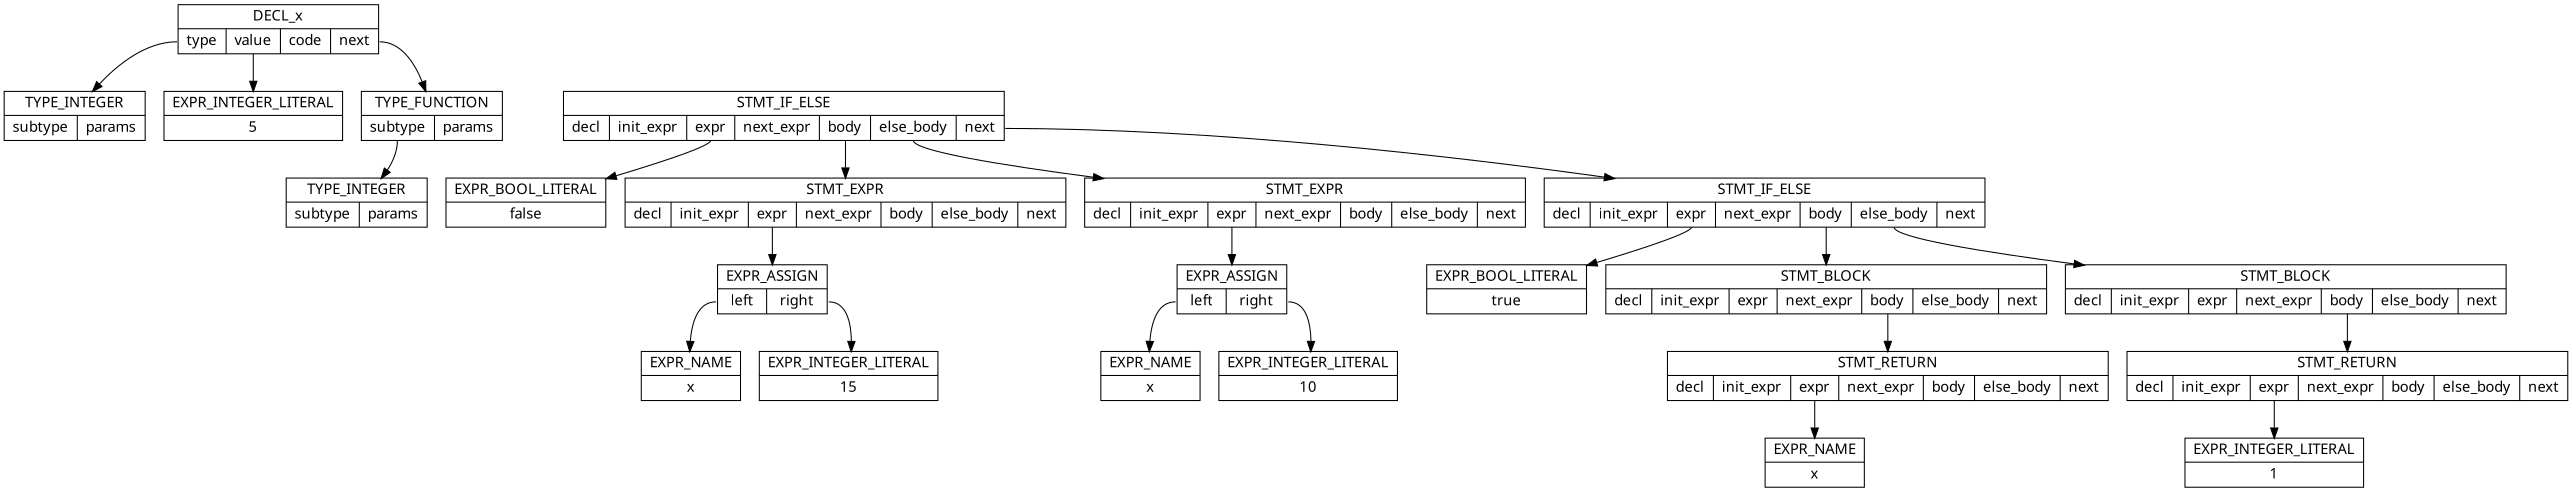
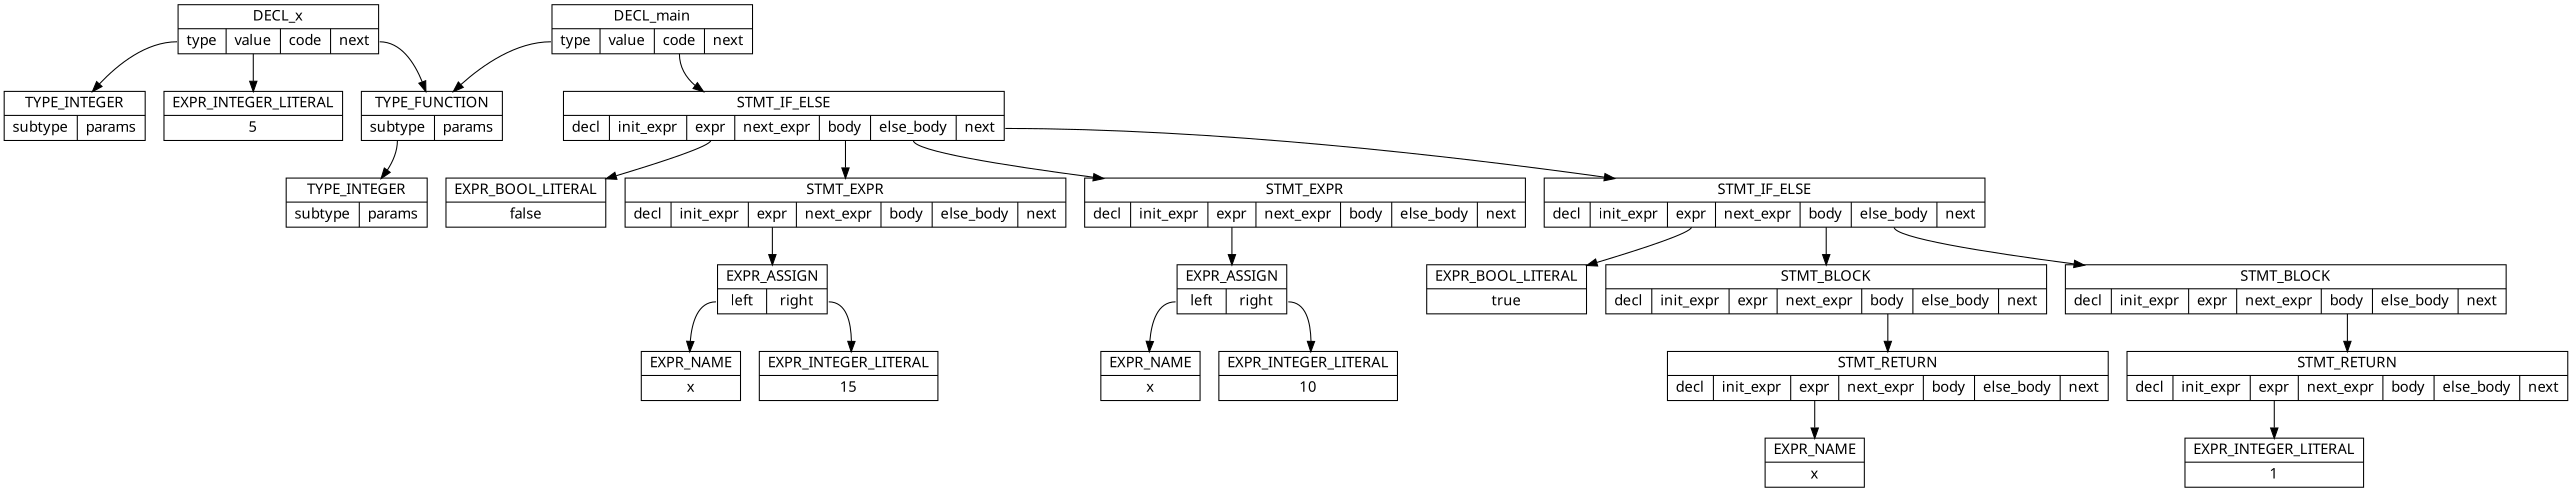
none -> (652, 29)
